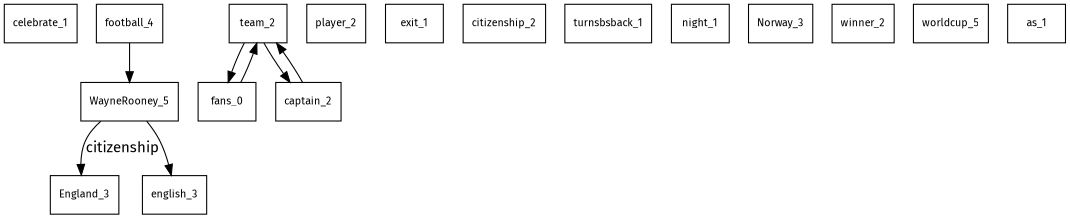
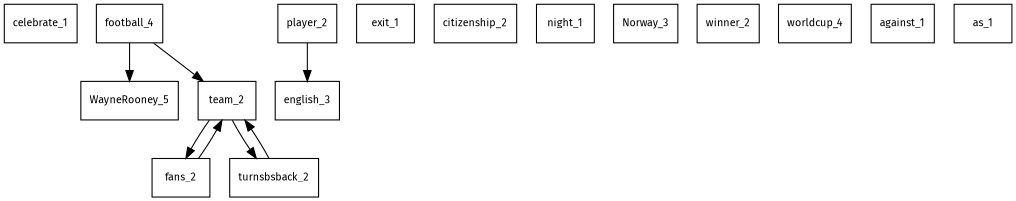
(608, 24) -> none
none -> (903, 24)
(951, 24) -> (815, 24)
none -> (174, 59)
(227, 102) -> (181, 178)
(308, 102) -> (274, 178)
(160, 142) -> (307, 57)
(85, 195) -> none
